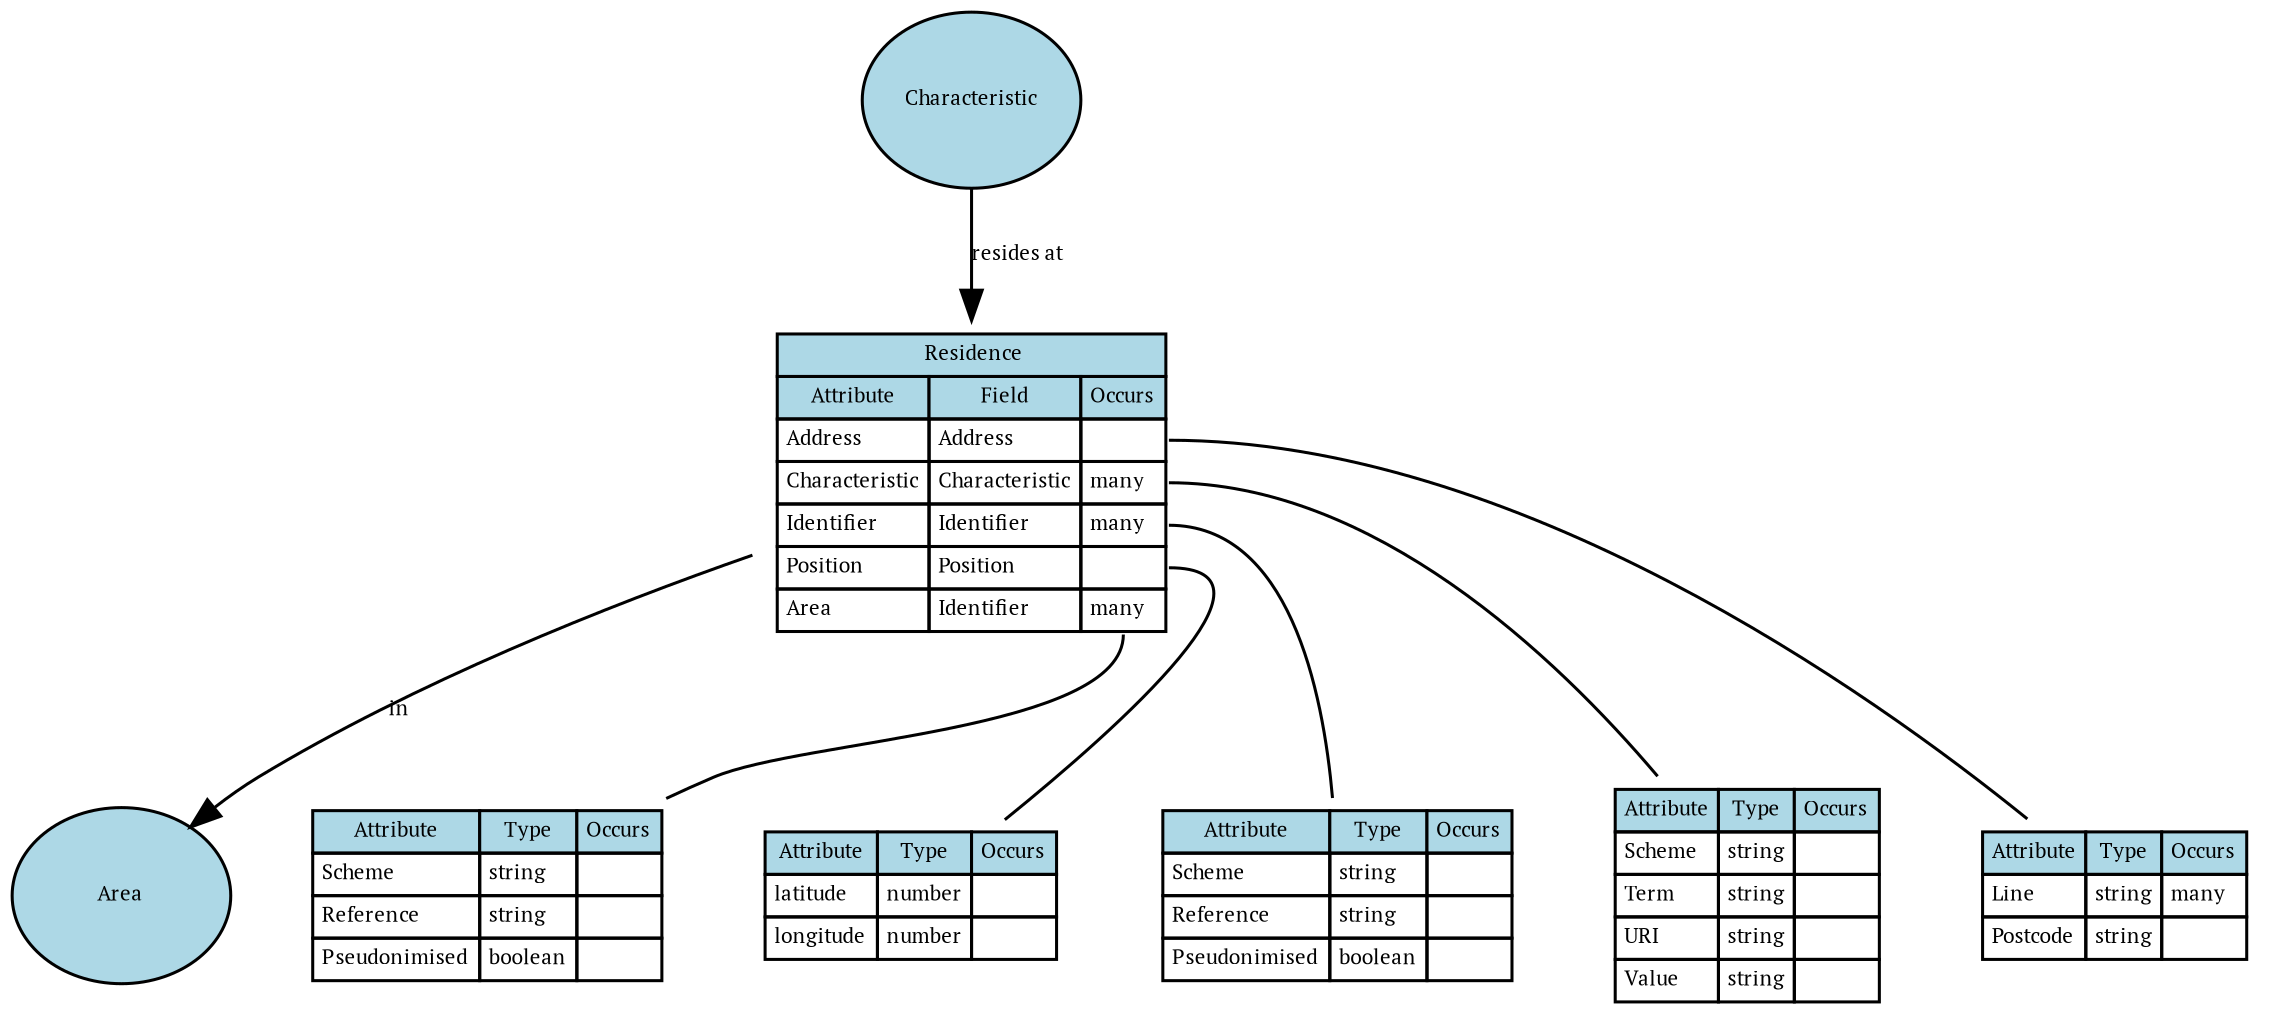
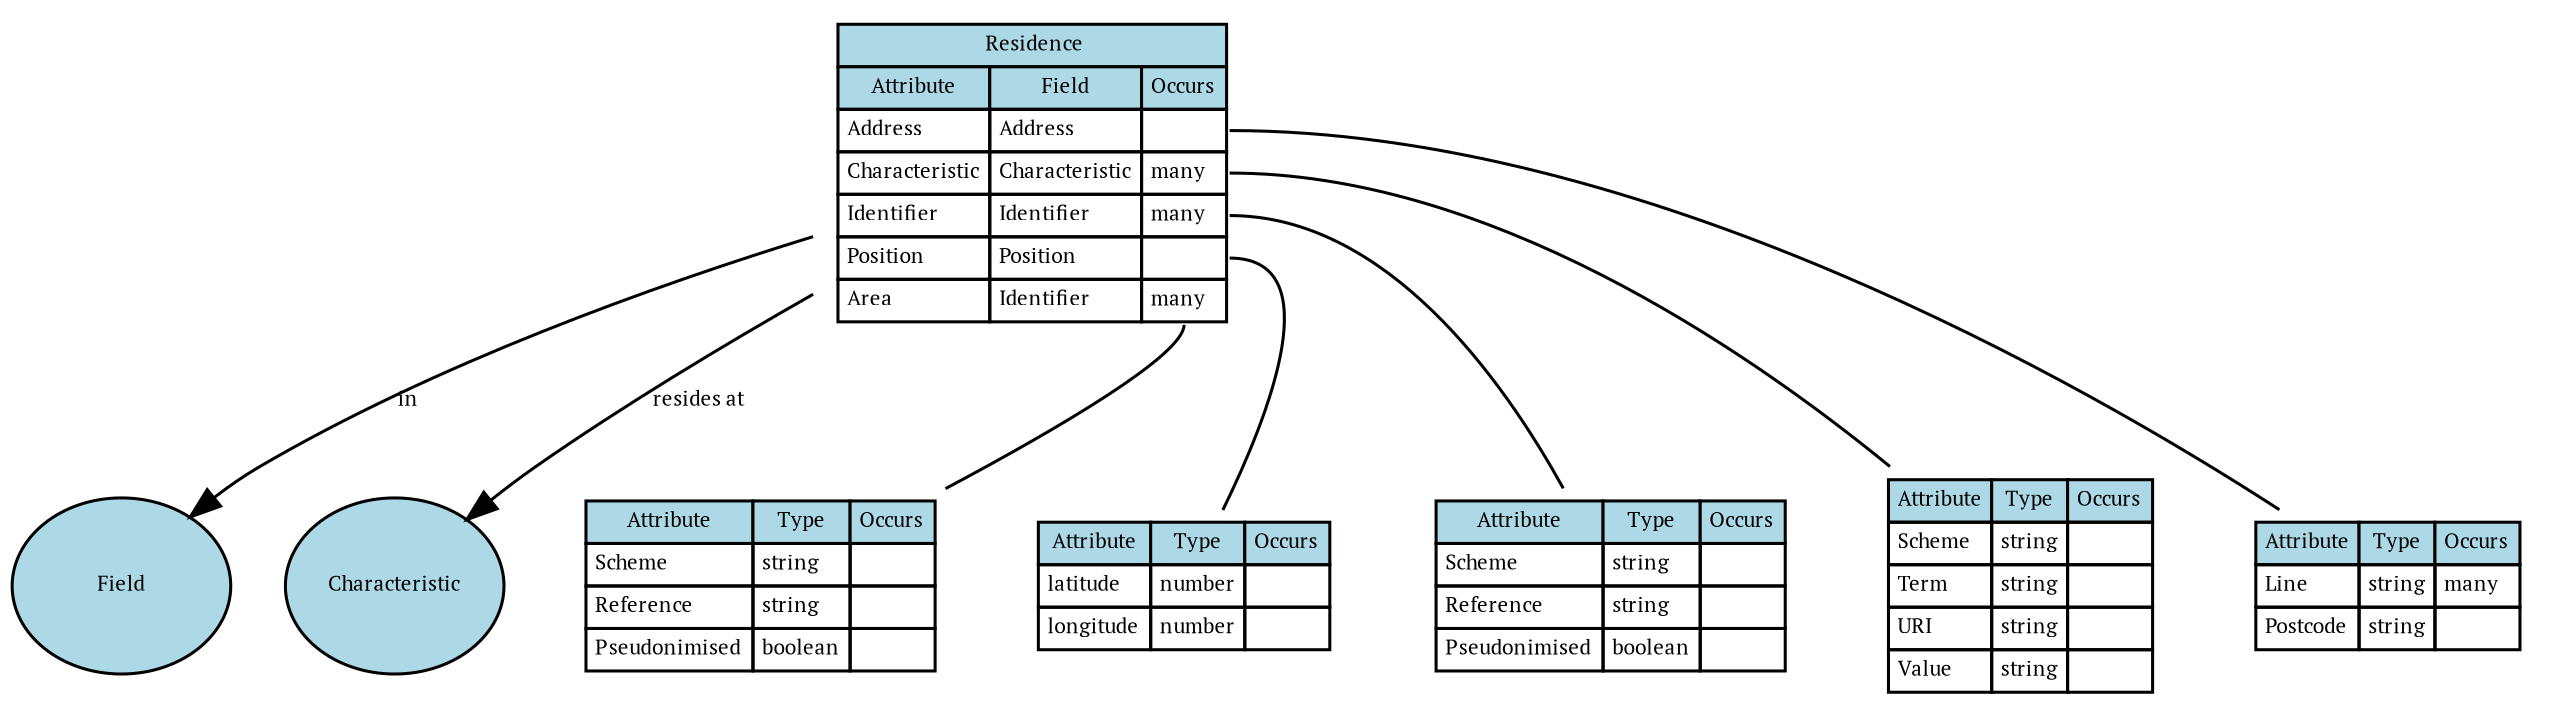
(972, 239) -> (649, 392)
(121, 896) -> (121, 586)
